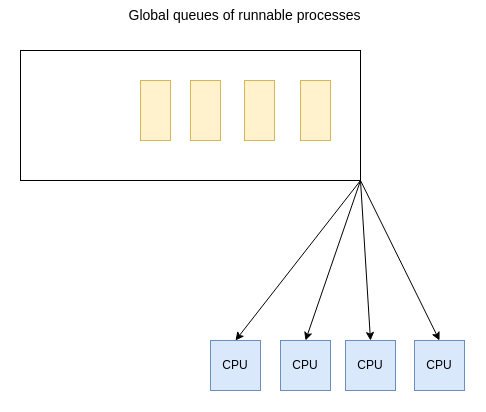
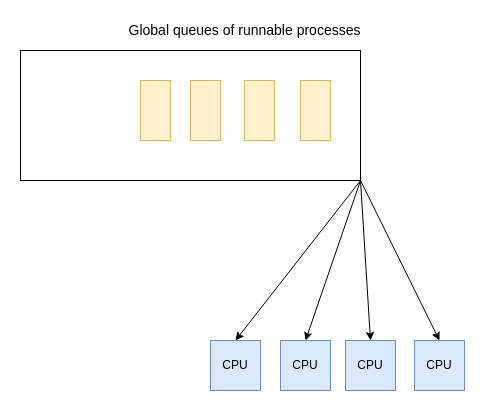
(245, 16) -> (245, 31)
